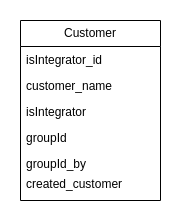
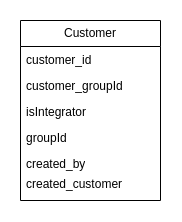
(74, 61) -> (62, 61)
(70, 87) -> (80, 87)
(60, 165) -> (60, 165)
